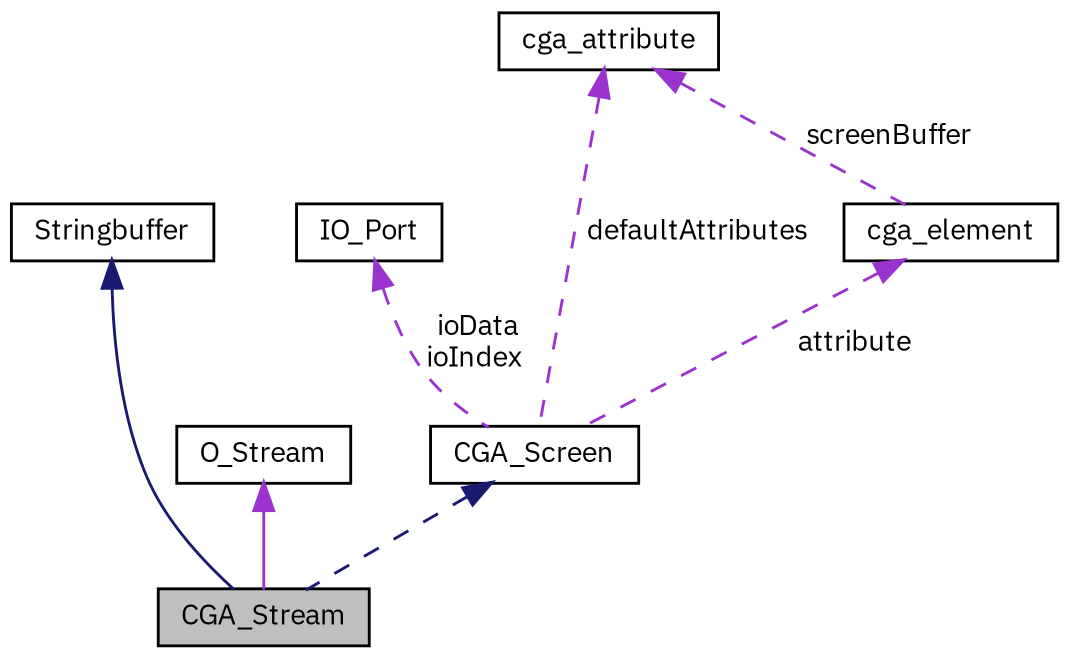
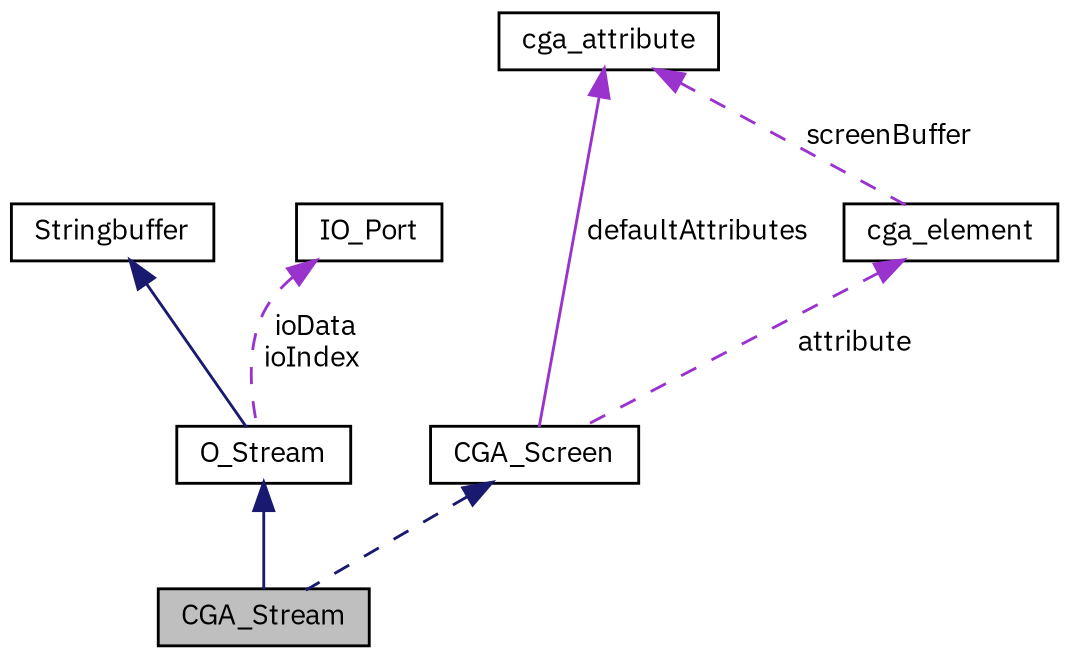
(569, 262) -> (569, 262)
(422, 369) -> (253, 346)
(138, 454) -> (197, 356)
(264, 551) -> (264, 551)
